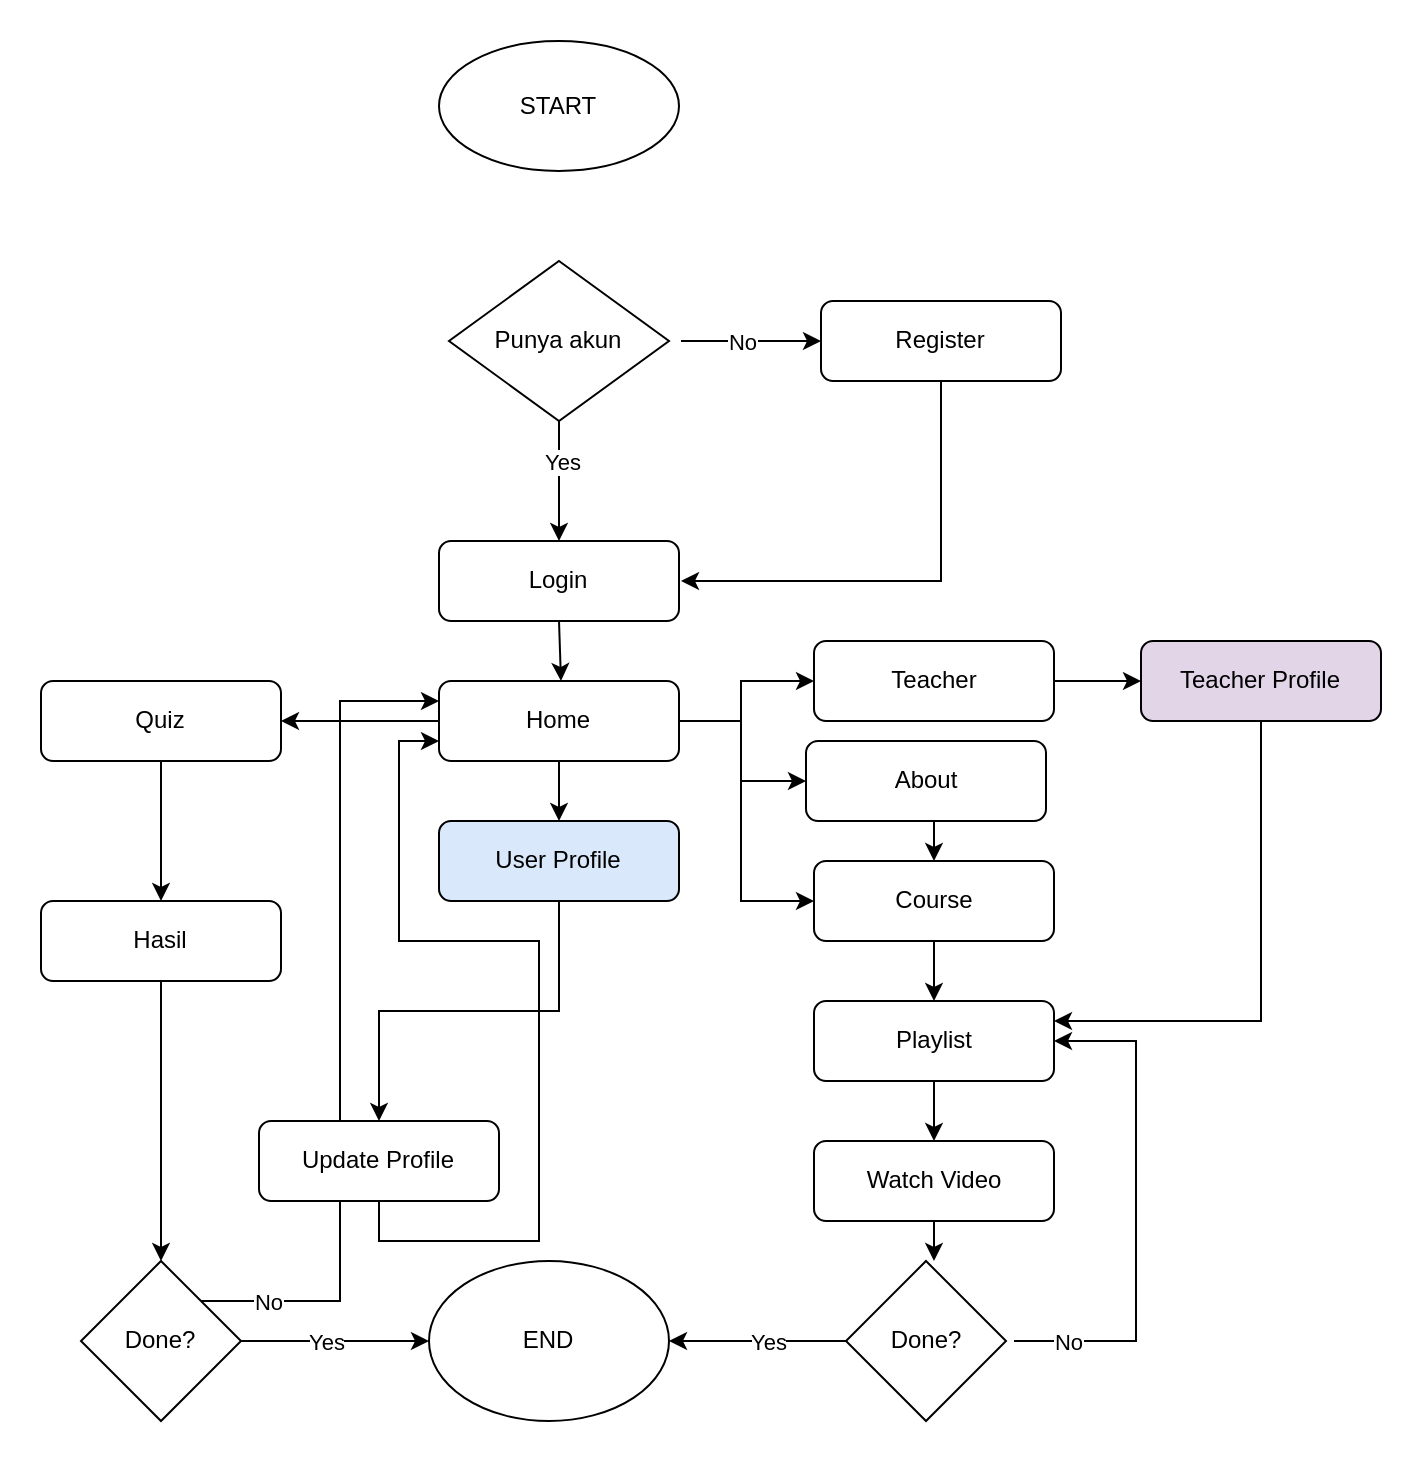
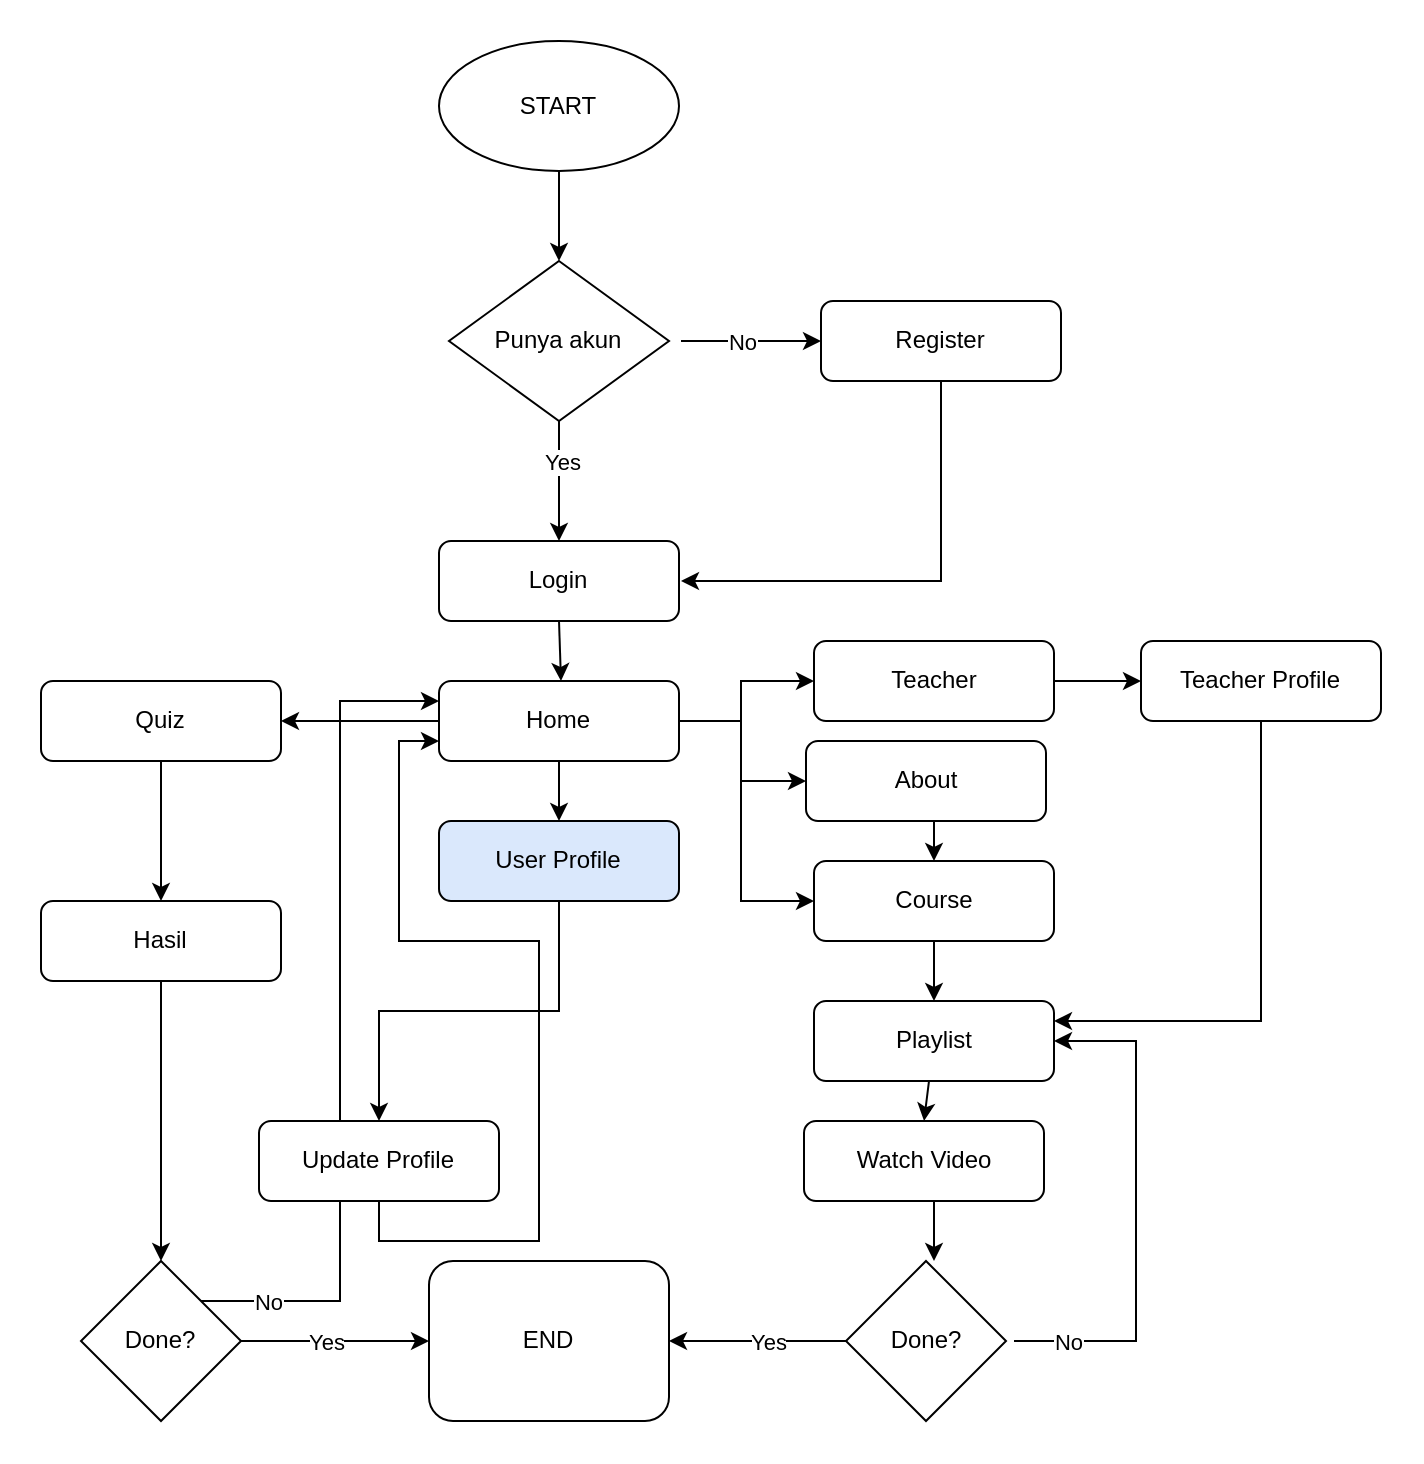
none -> (559, 209)
(1261, 681) -> (1261, 681)
(934, 1181) -> (924, 1161)
(549, 1341) -> (549, 1341)
